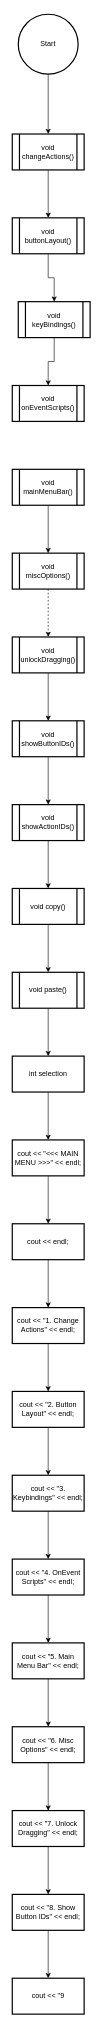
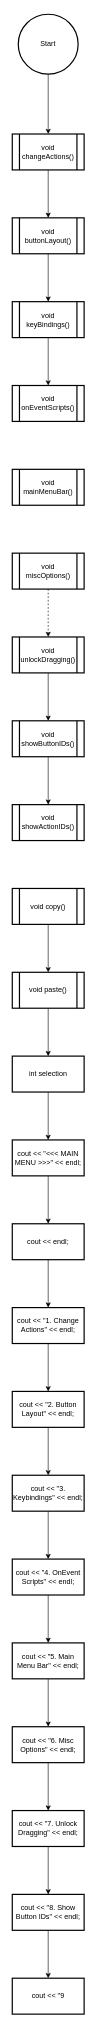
(54, 318) -> (48, 318)
(48, 547) -> none
(48, 882) -> none
